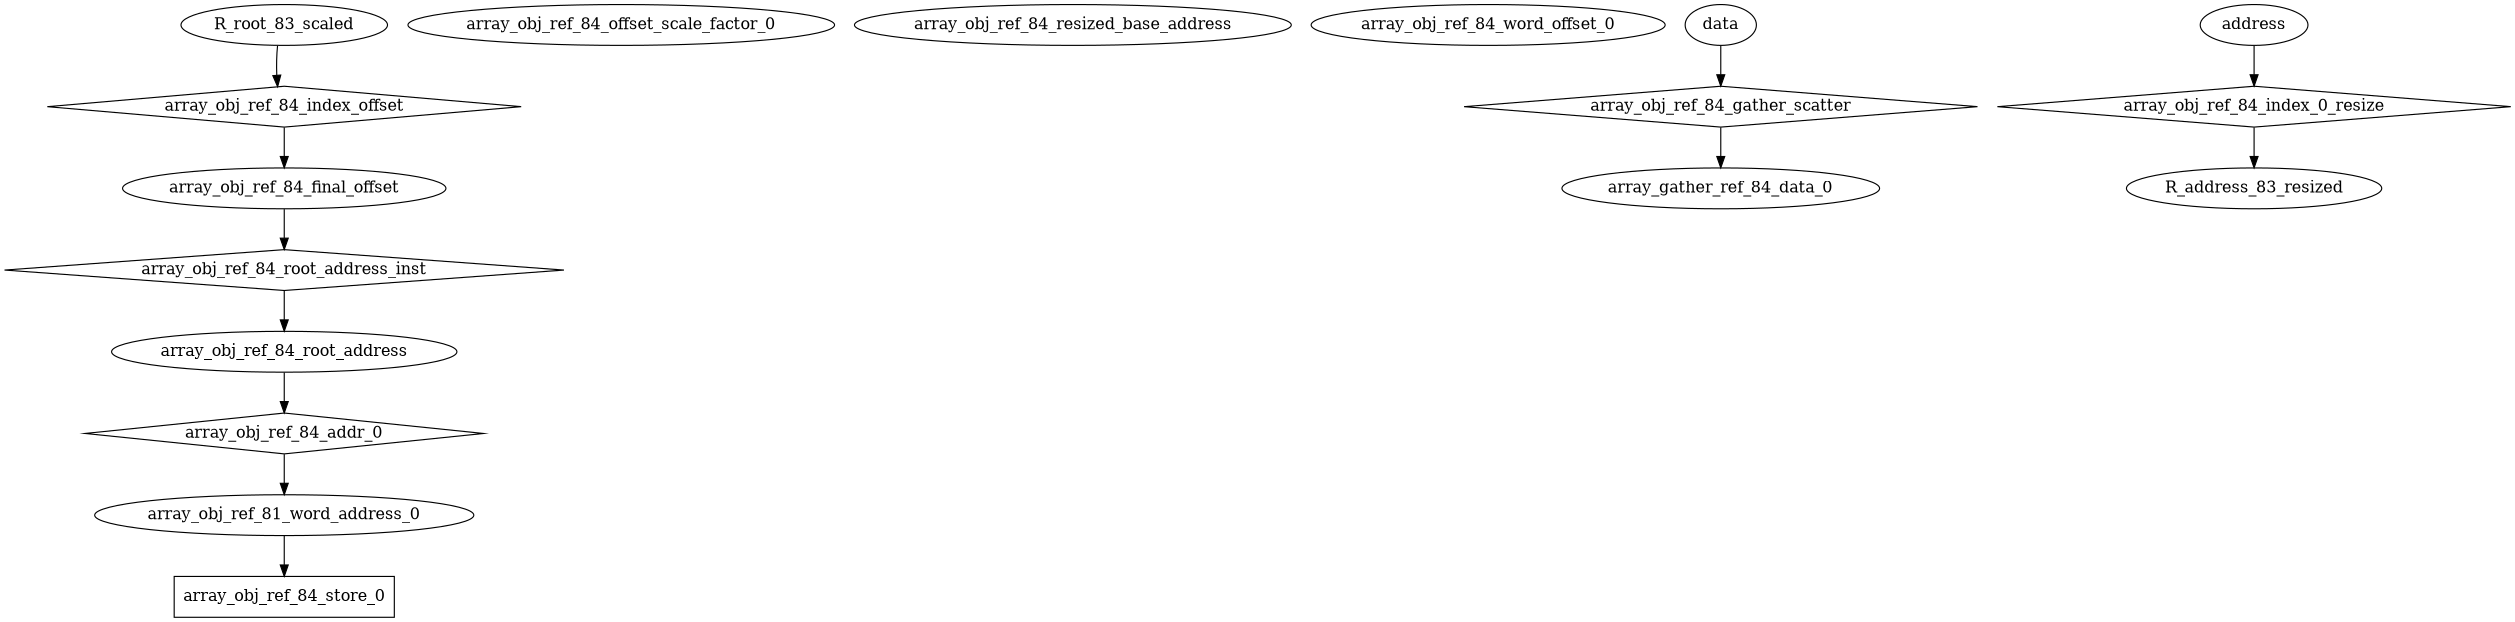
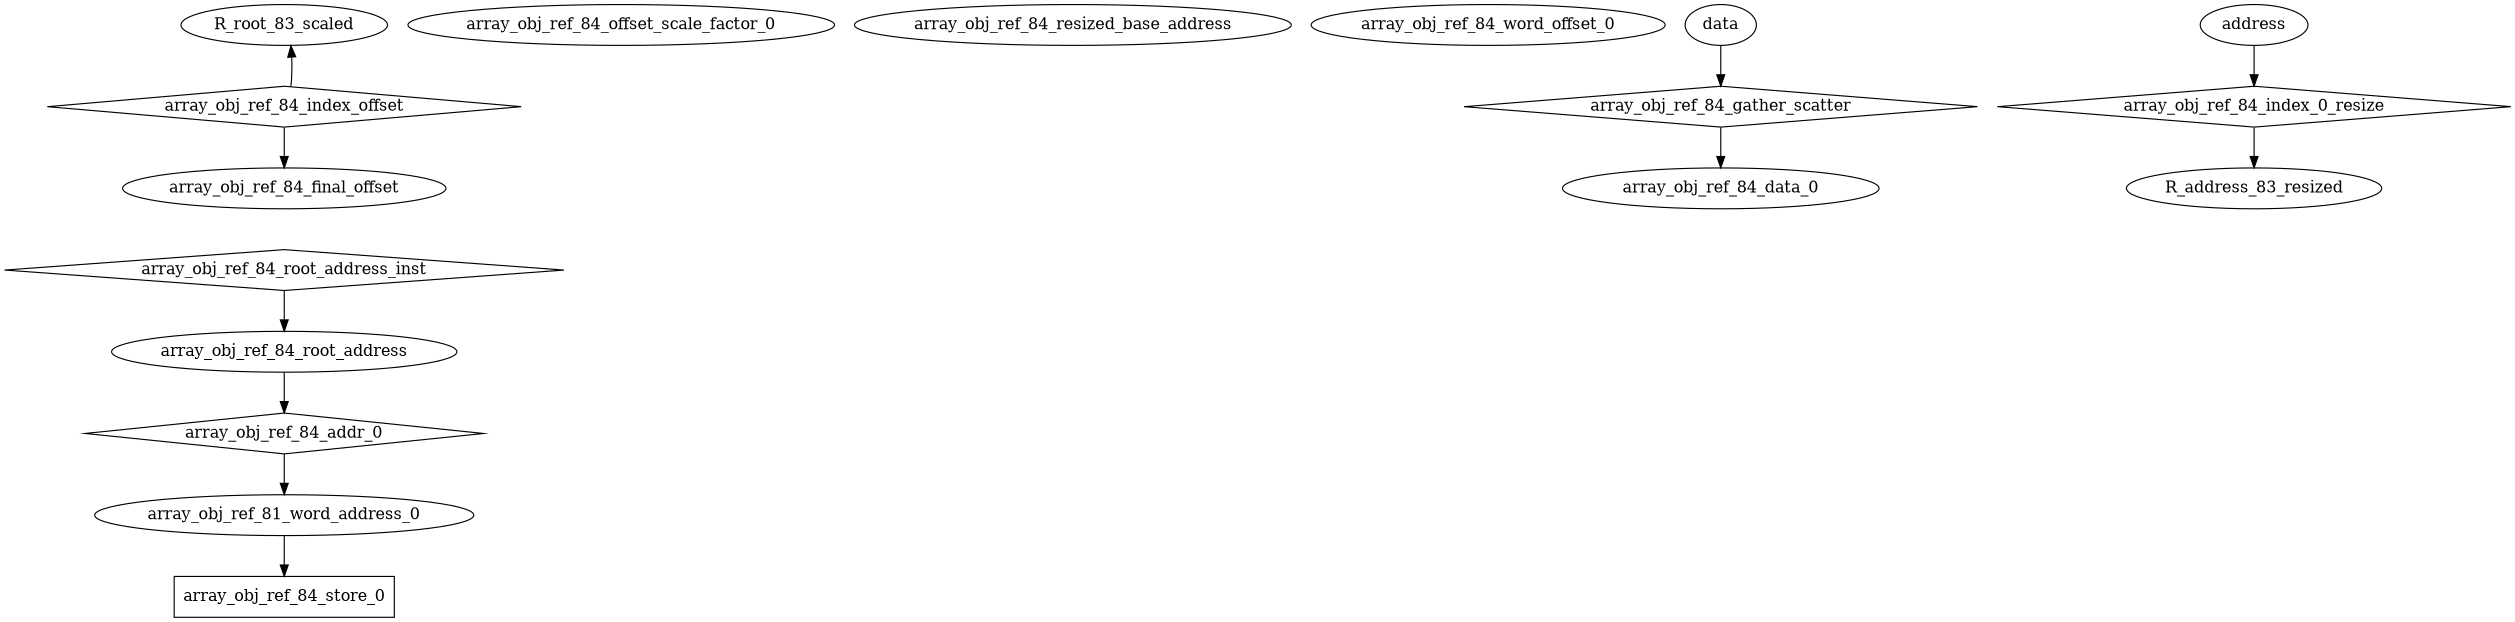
(277, 60) -> (292, 72)
(1721, 188) -> (1721, 188)
(284, 224) -> none
